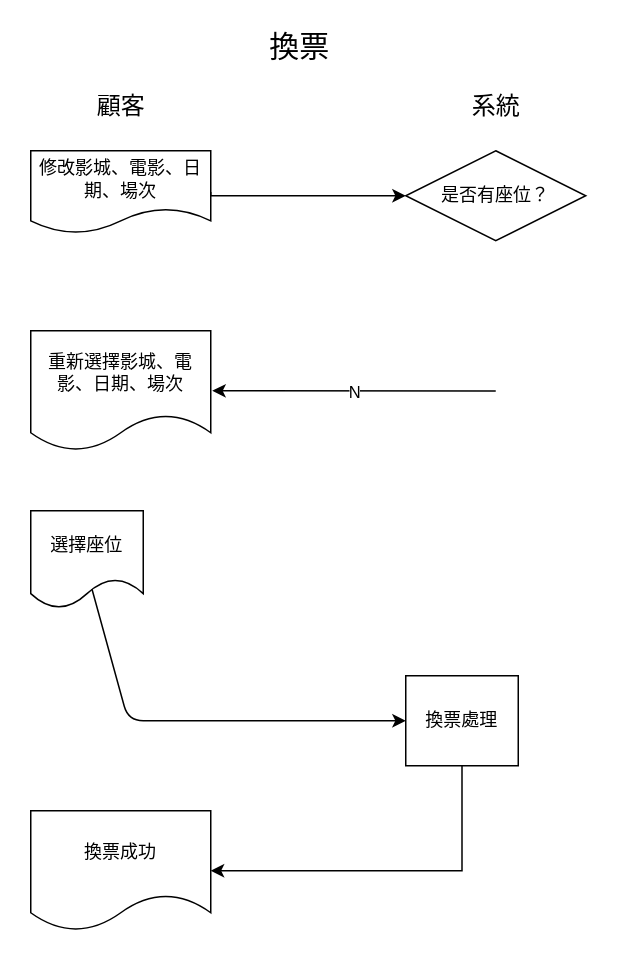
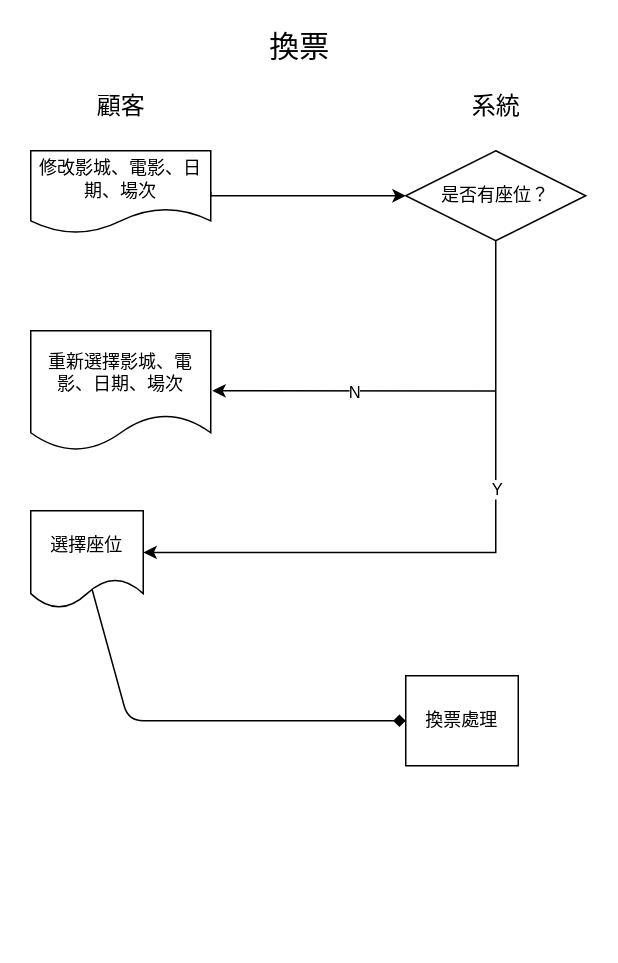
none -> (481, 552)
(394, 721) -> (393, 721)
(121, 871) -> none
(394, 871) -> none
